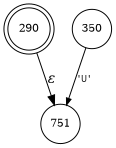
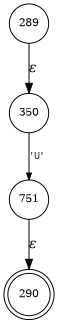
none -> (29, 24)
(44, 74) -> (29, 239)
